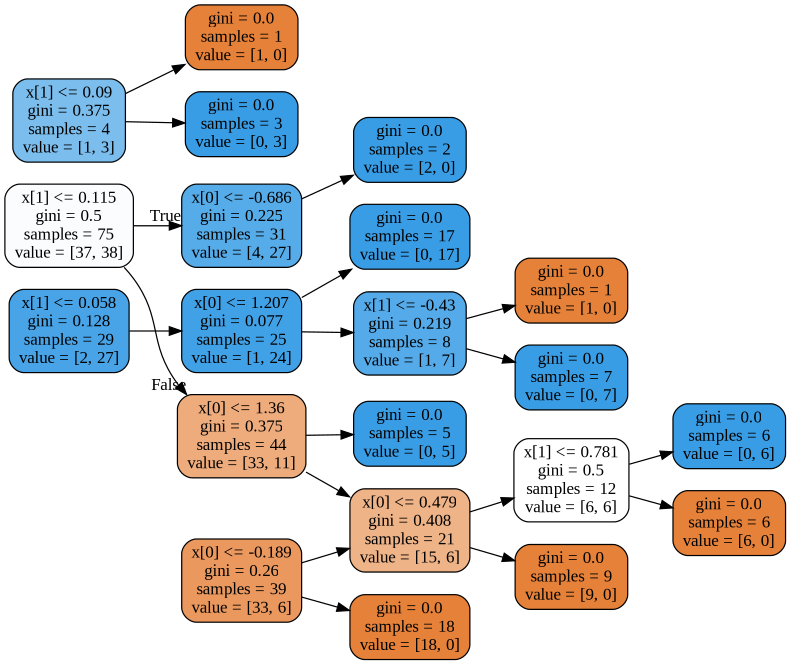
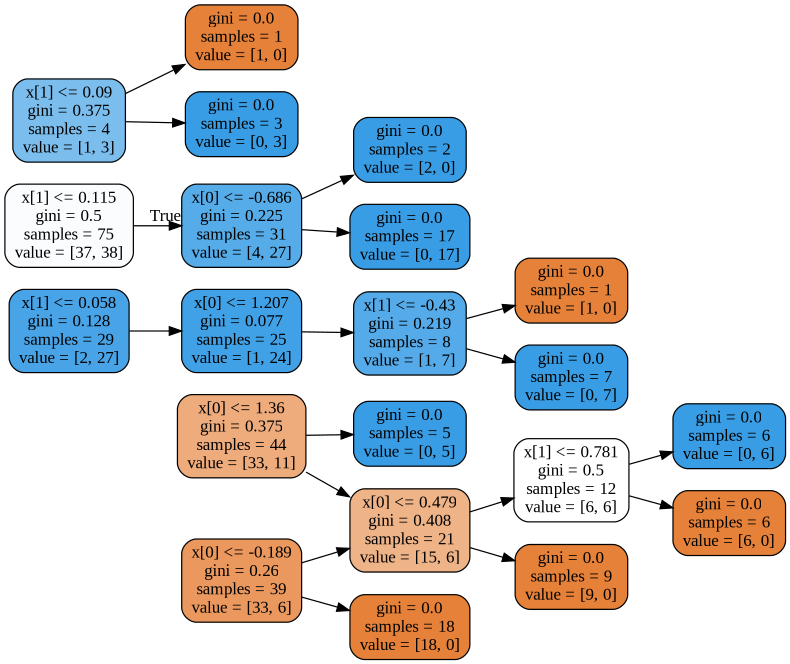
(321, 286) -> (319, 231)
(153, 322) -> none
